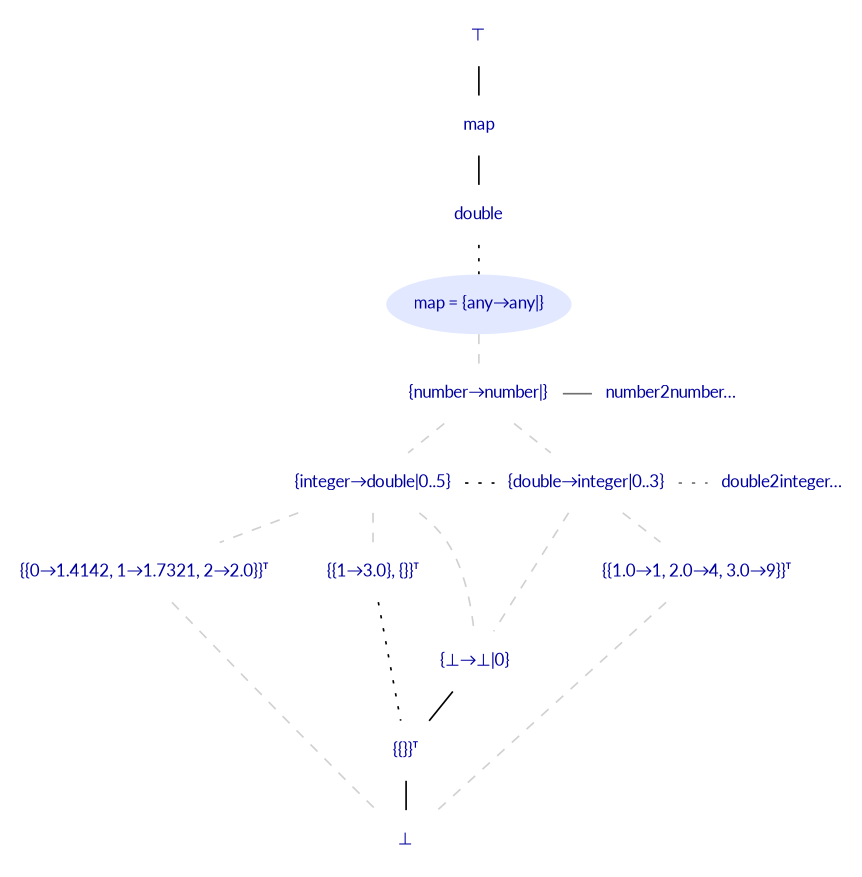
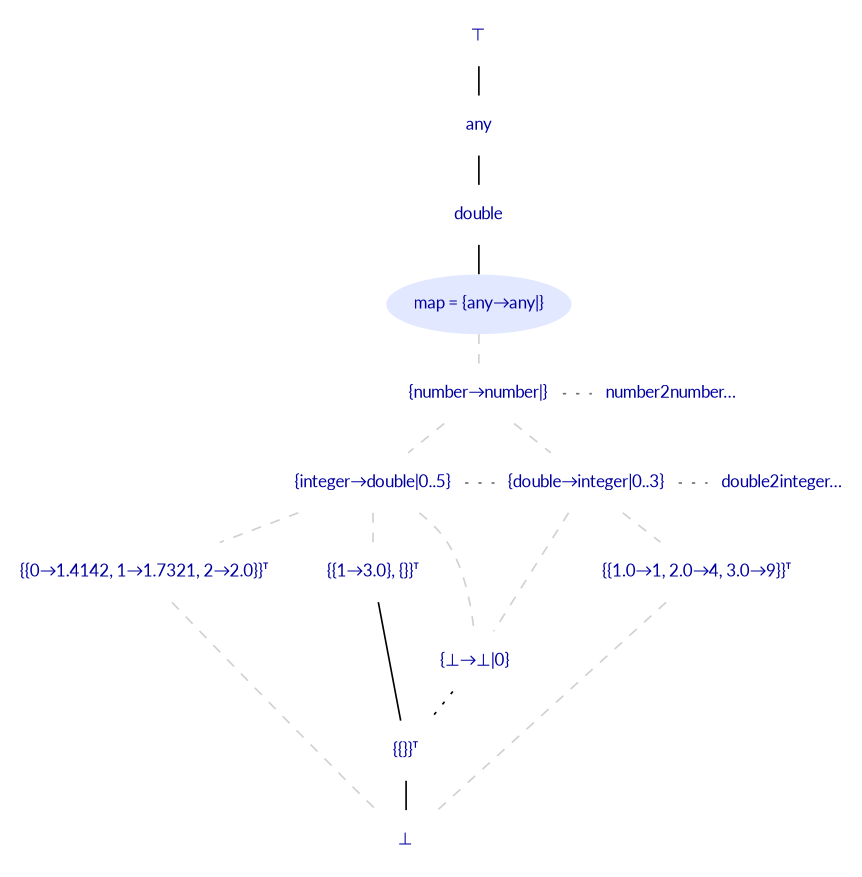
(479, 126) -> (479, 126)
(479, 260) -> (479, 260)
(577, 394) -> (577, 394)
(480, 483) -> (480, 483)
(390, 661) -> (390, 661)
(441, 706) -> (441, 706)
